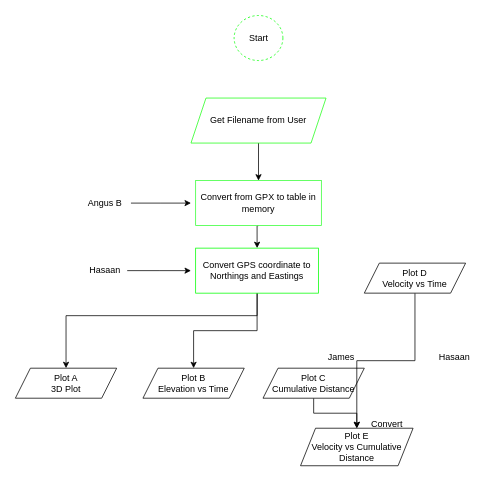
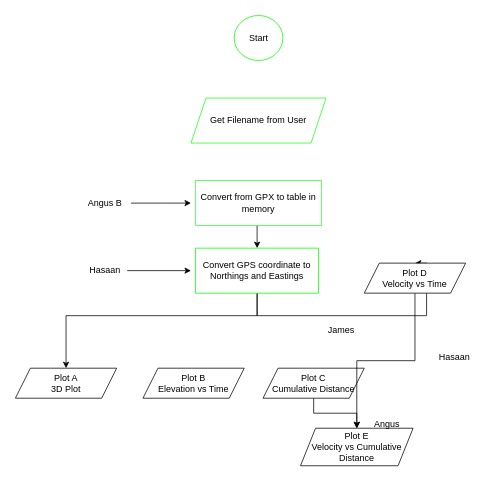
(258, 38) -> (258, 38)
(258, 159) -> none
none -> (354, 315)
(211, 330) -> none
(341, 357) -> (341, 330)
(387, 424) -> (387, 424)
